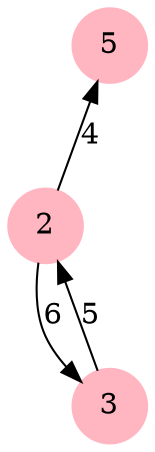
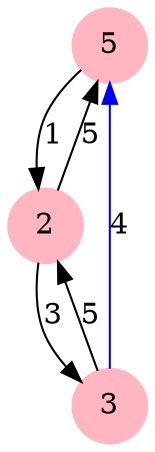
none -> (46, 114)
(91, 136) -> (91, 136)
none -> (110, 237)
(54, 316) -> (54, 316)
